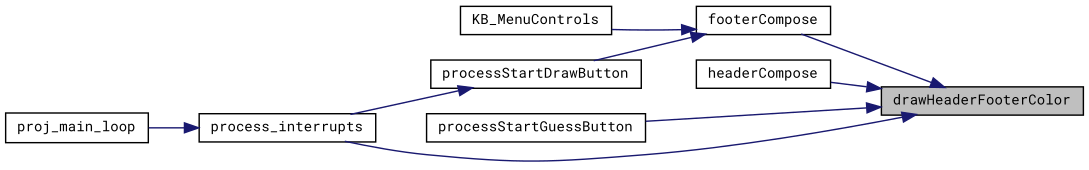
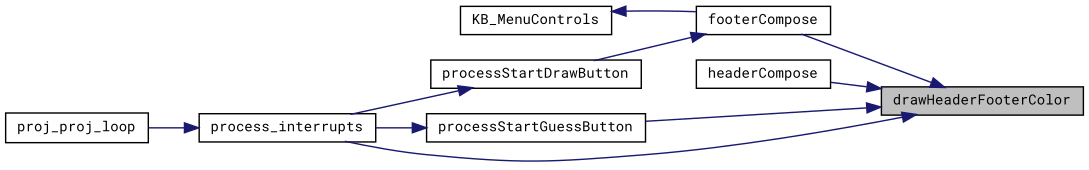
(647, 30) -> (661, 11)
(77, 128) -> (77, 128)
none -> (394, 128)
